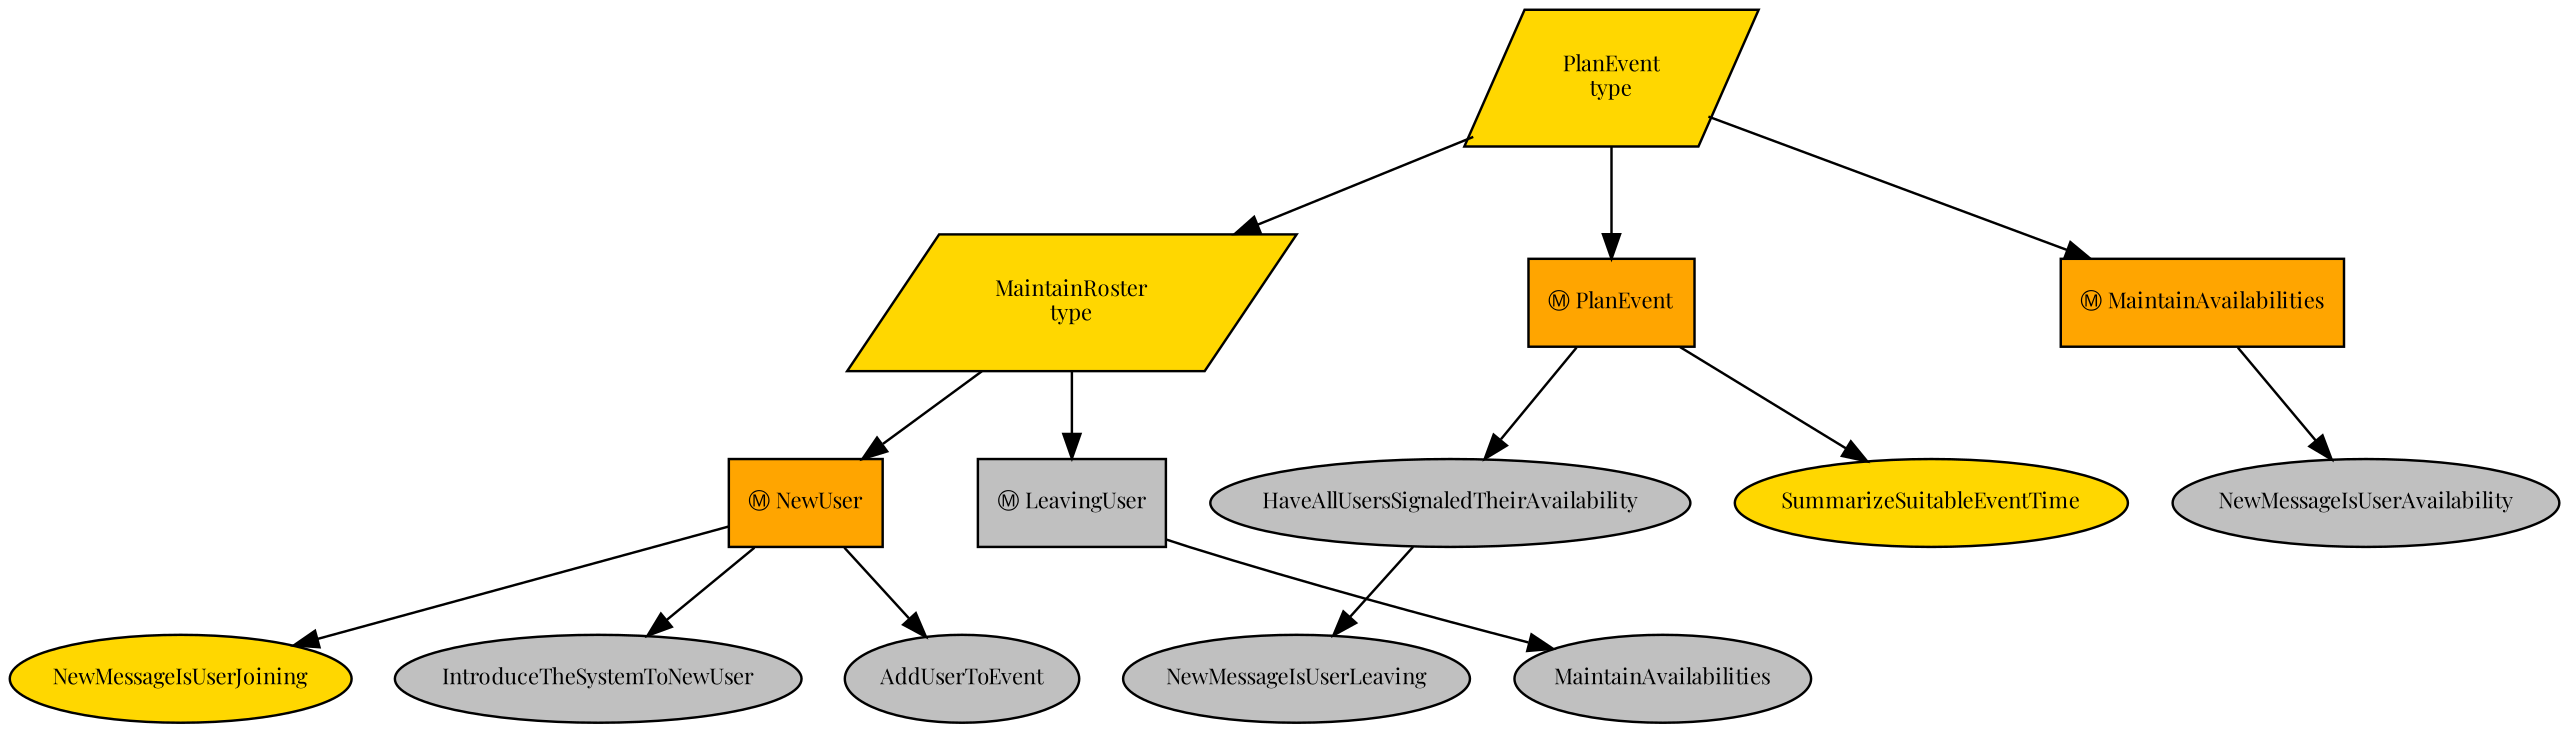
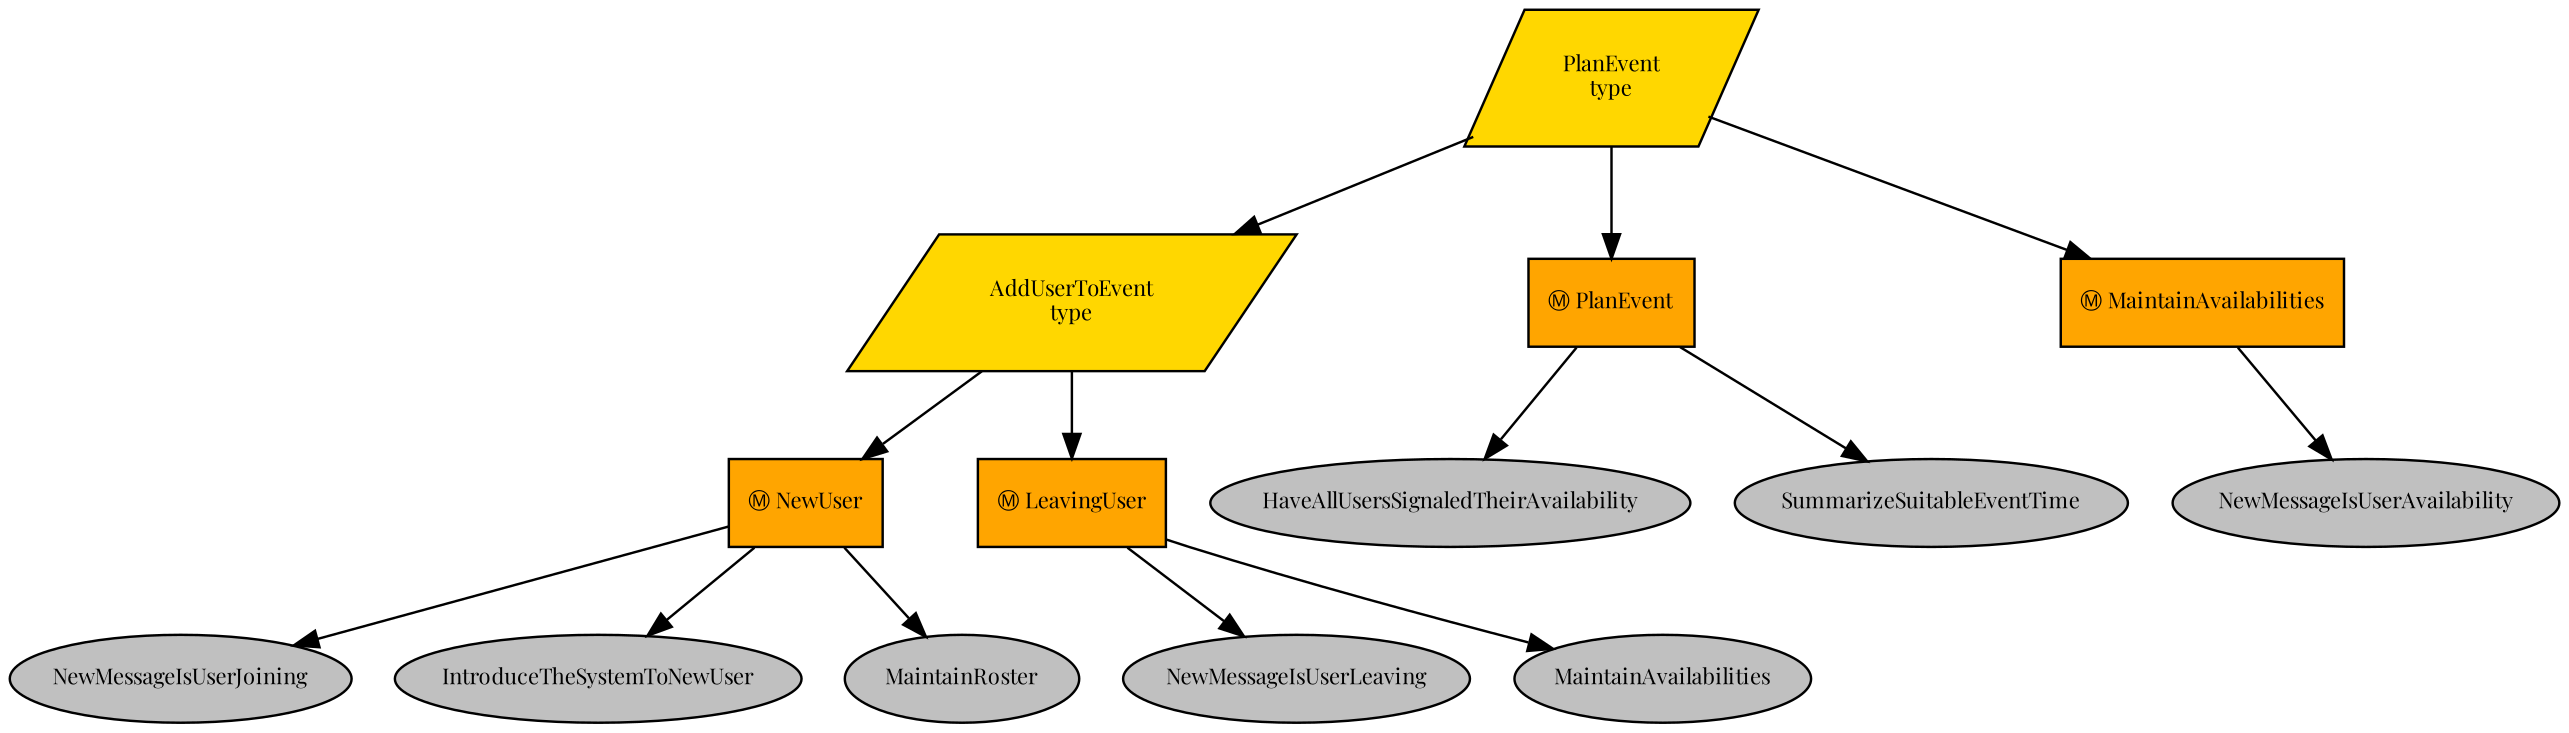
(1072, 303) -> (1072, 303)
(1072, 503) -> (1072, 503)
(1931, 503) -> (1931, 503)
(1382, 582) -> (1176, 584)
(181, 679) -> (181, 679)
(962, 679) -> (962, 679)
